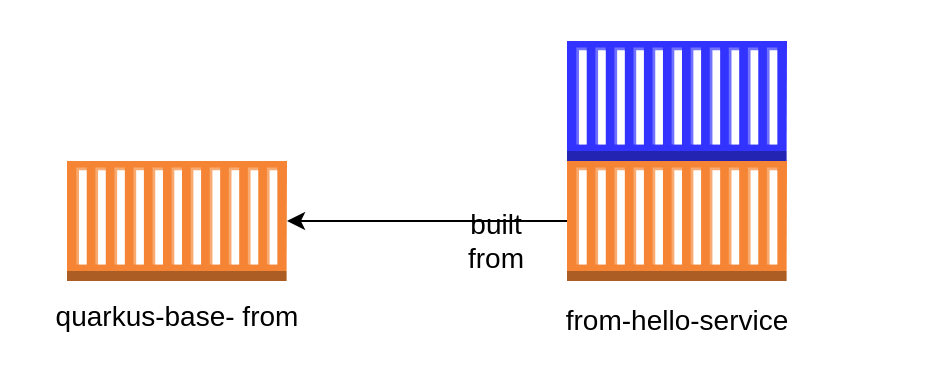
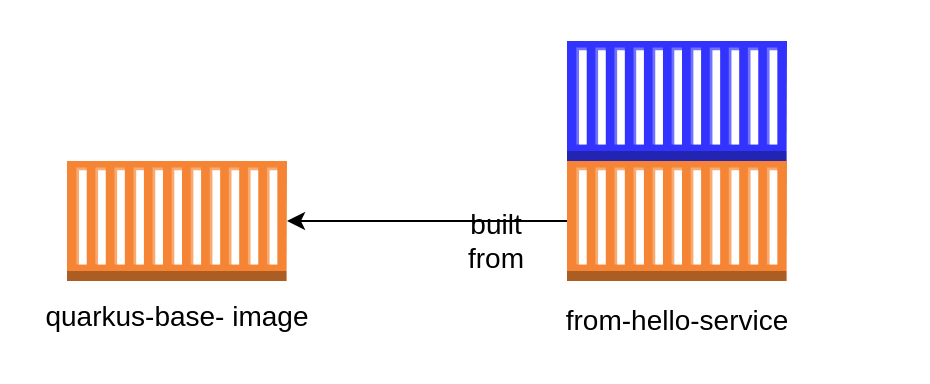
(178, 317) -> (178, 317)
